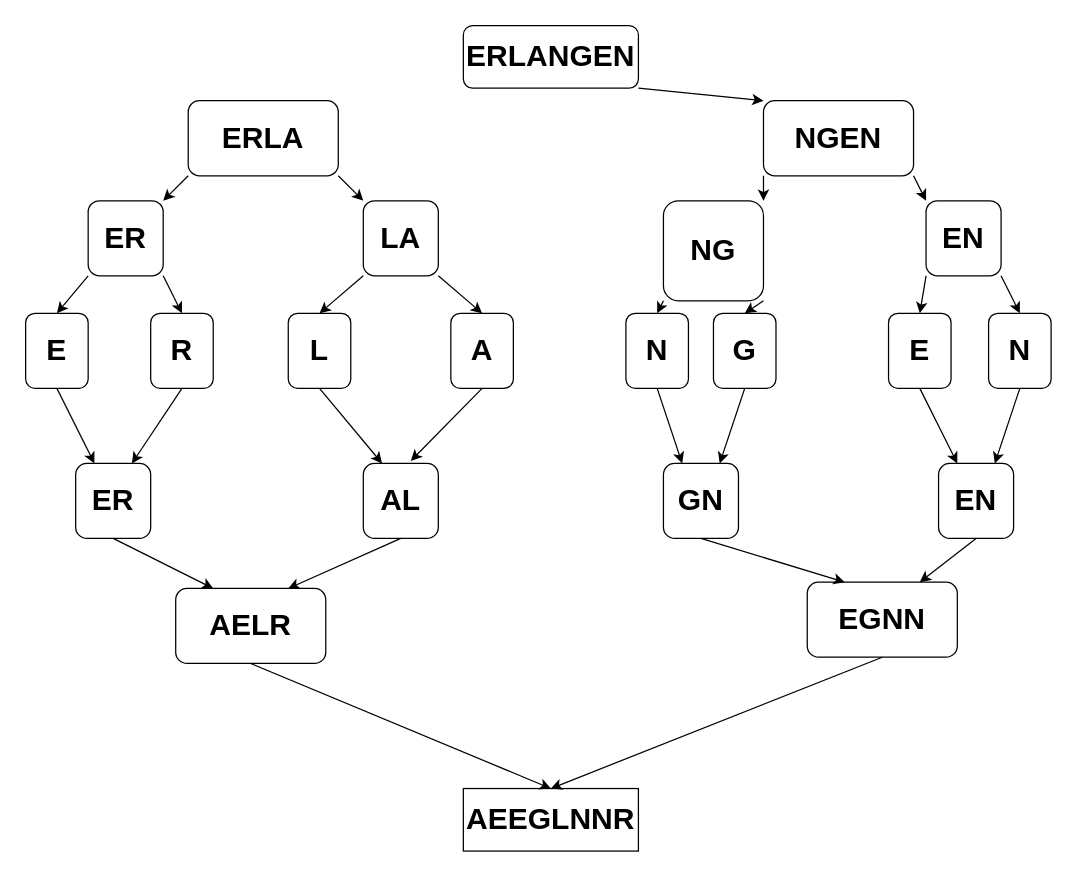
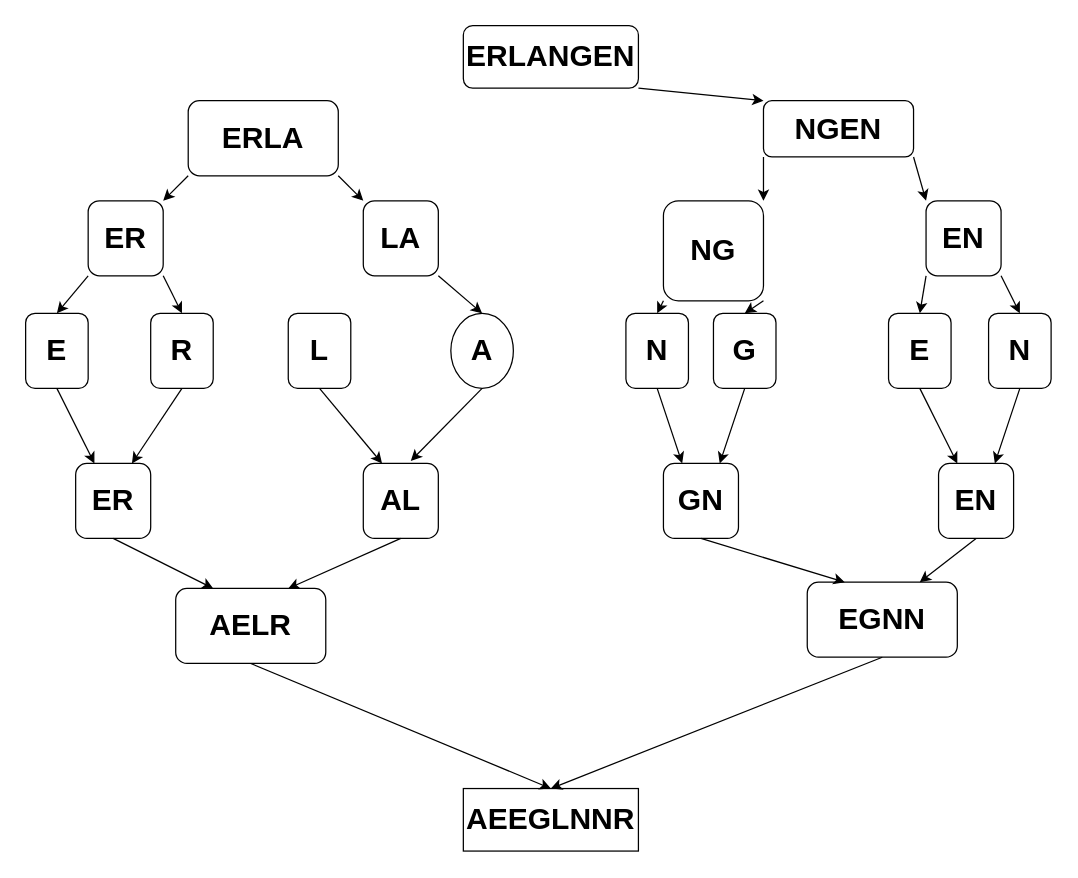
(838, 138) -> (838, 129)
(345, 291) -> none
(482, 351) -> (482, 351)
